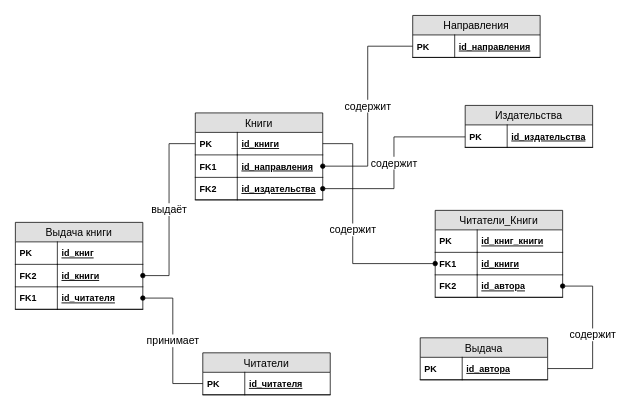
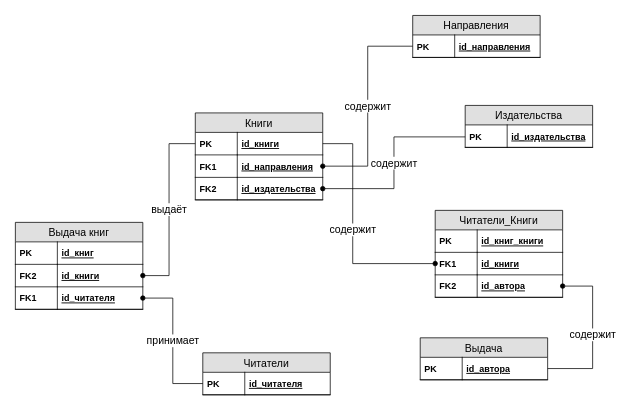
(79, 233) -> (79, 233)
